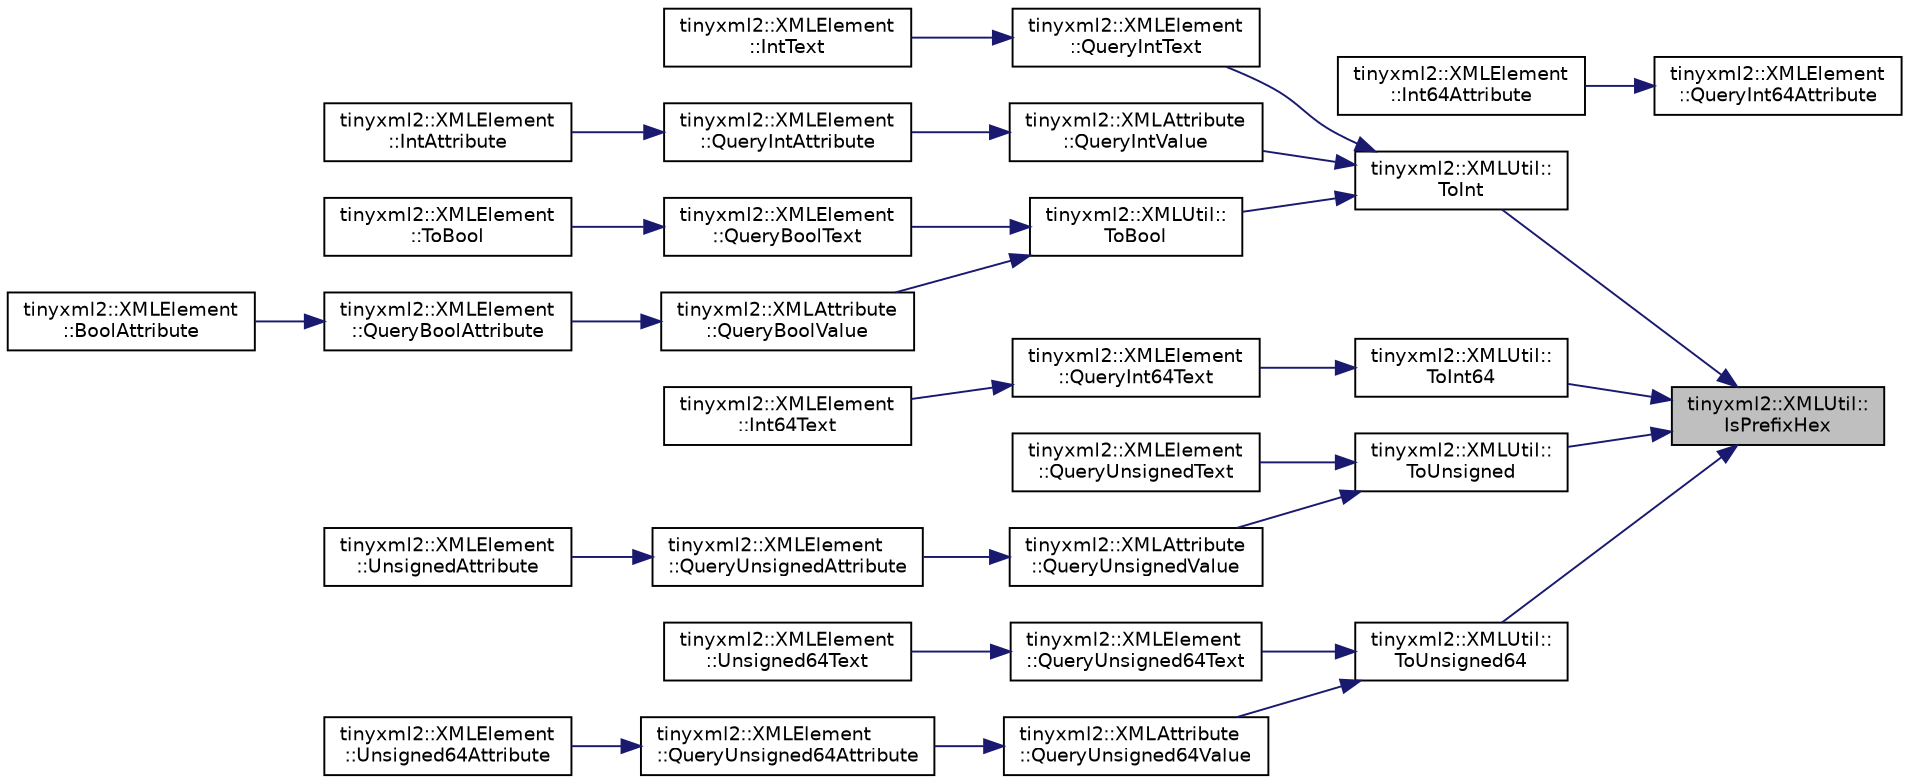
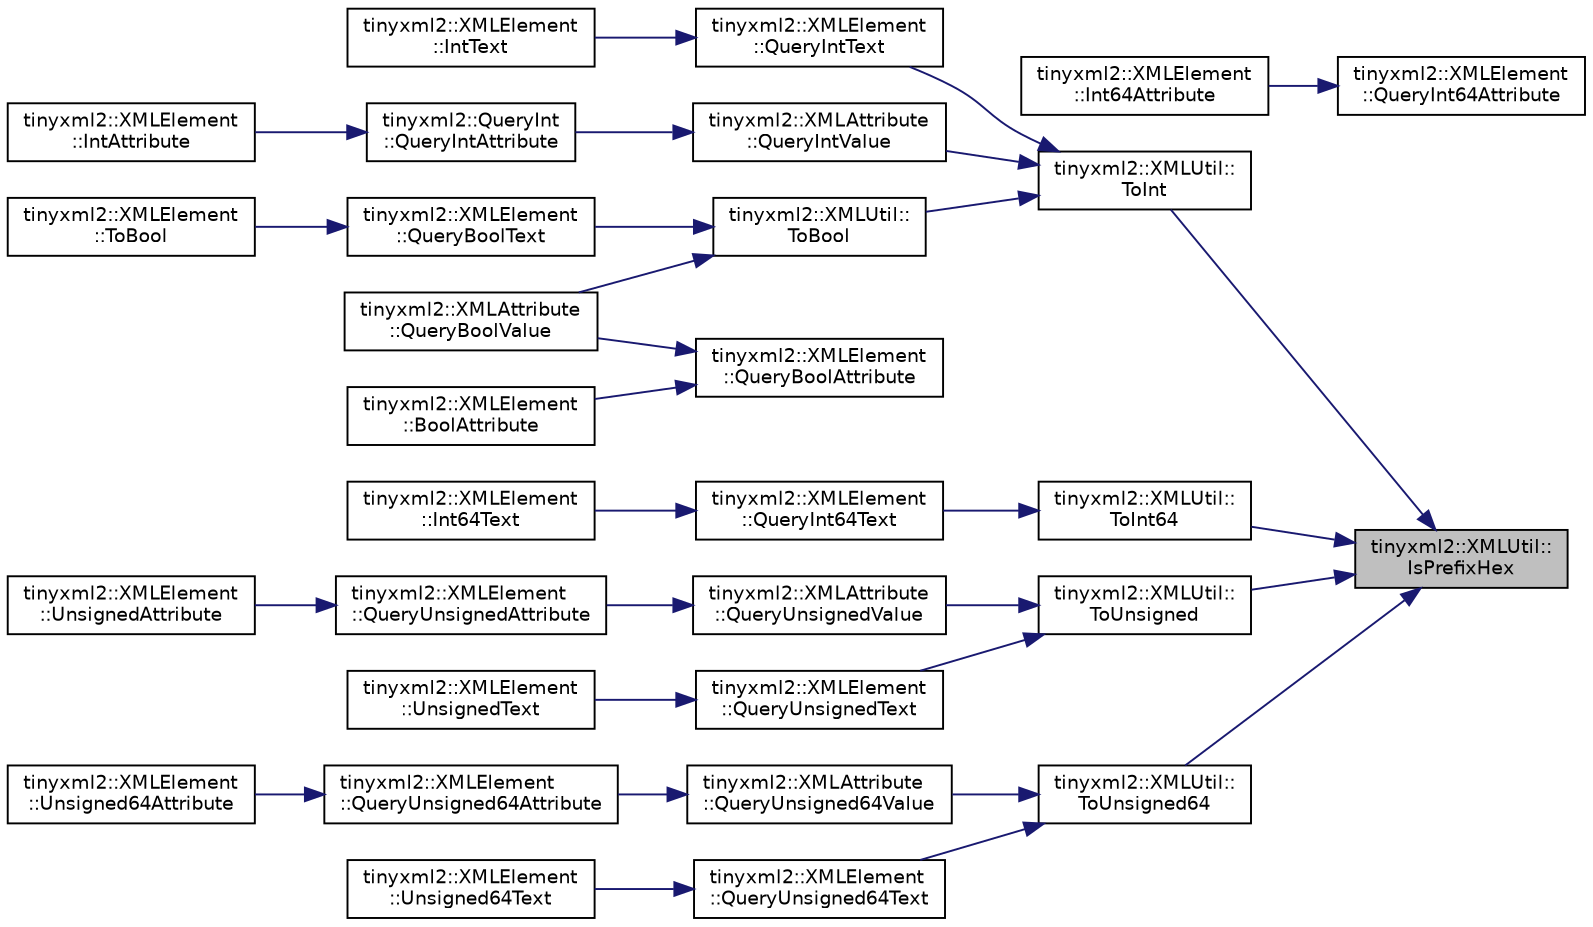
(788, 132) -> (471, 132)
(606, 321) -> (637, 343)
none -> (471, 700)
